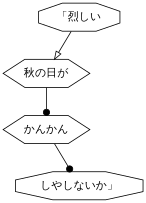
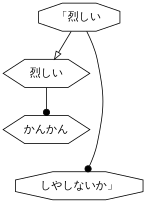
(46, 73) -> (46, 73)
(61, 155) -> (103, 98)
